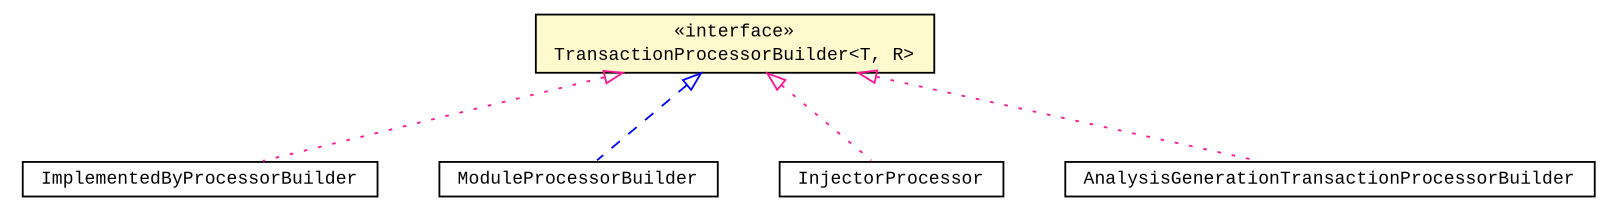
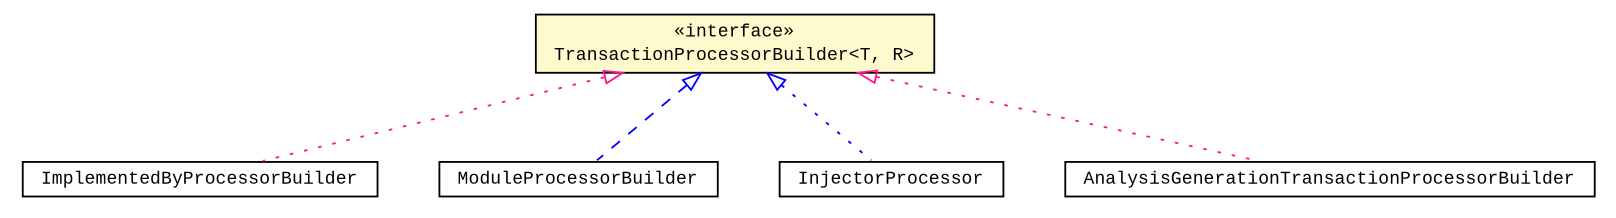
(826, 123) -> (826, 123)
